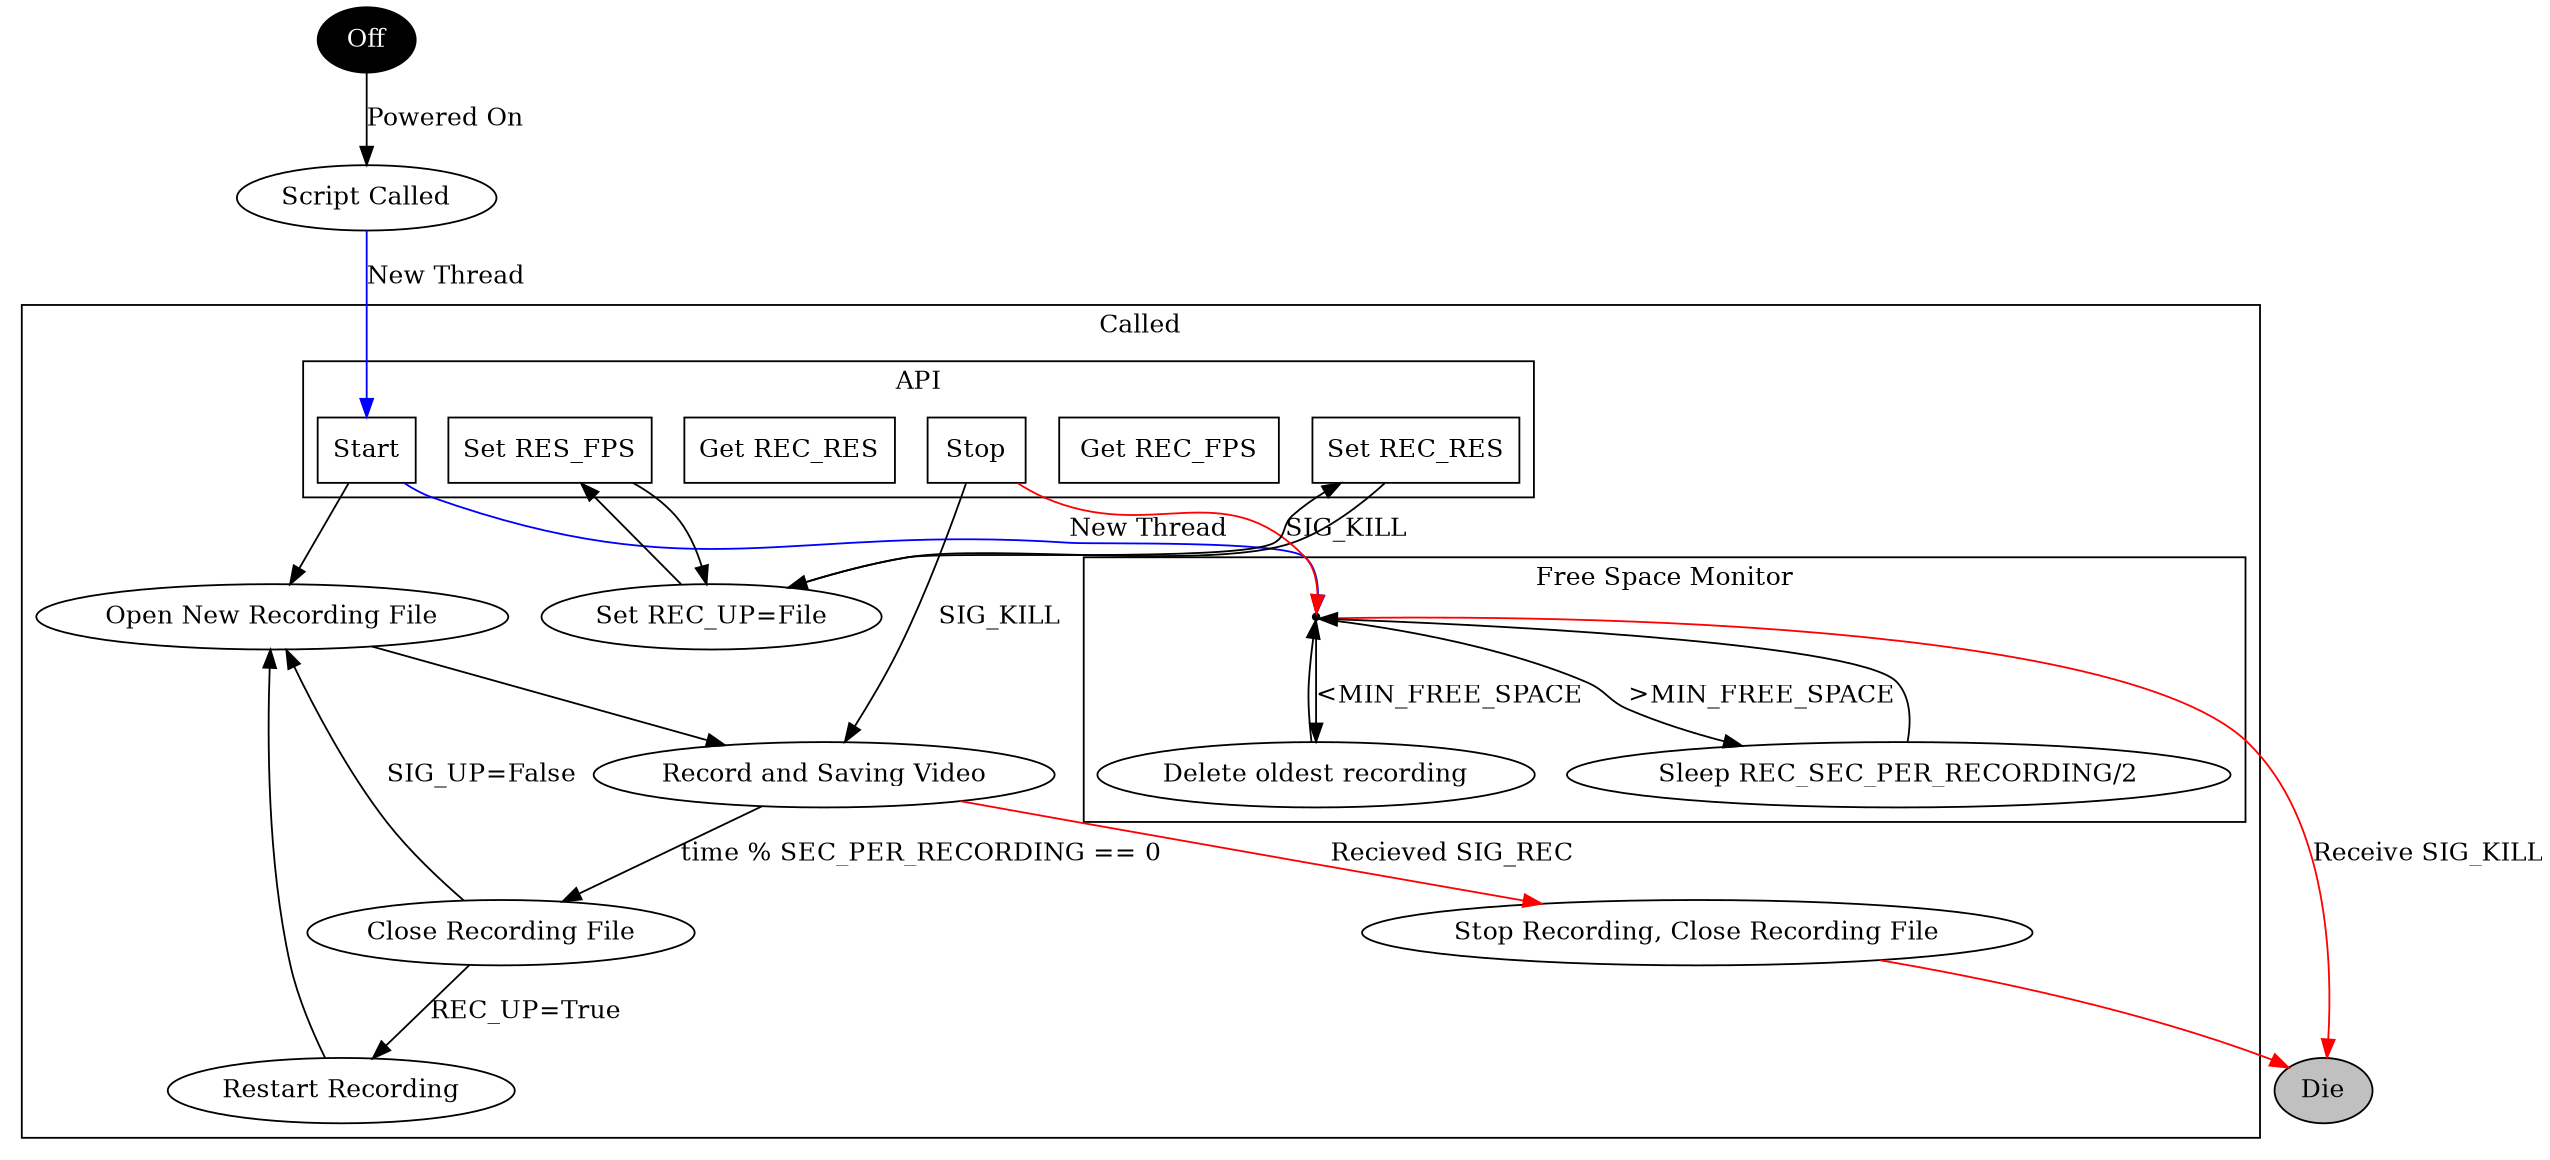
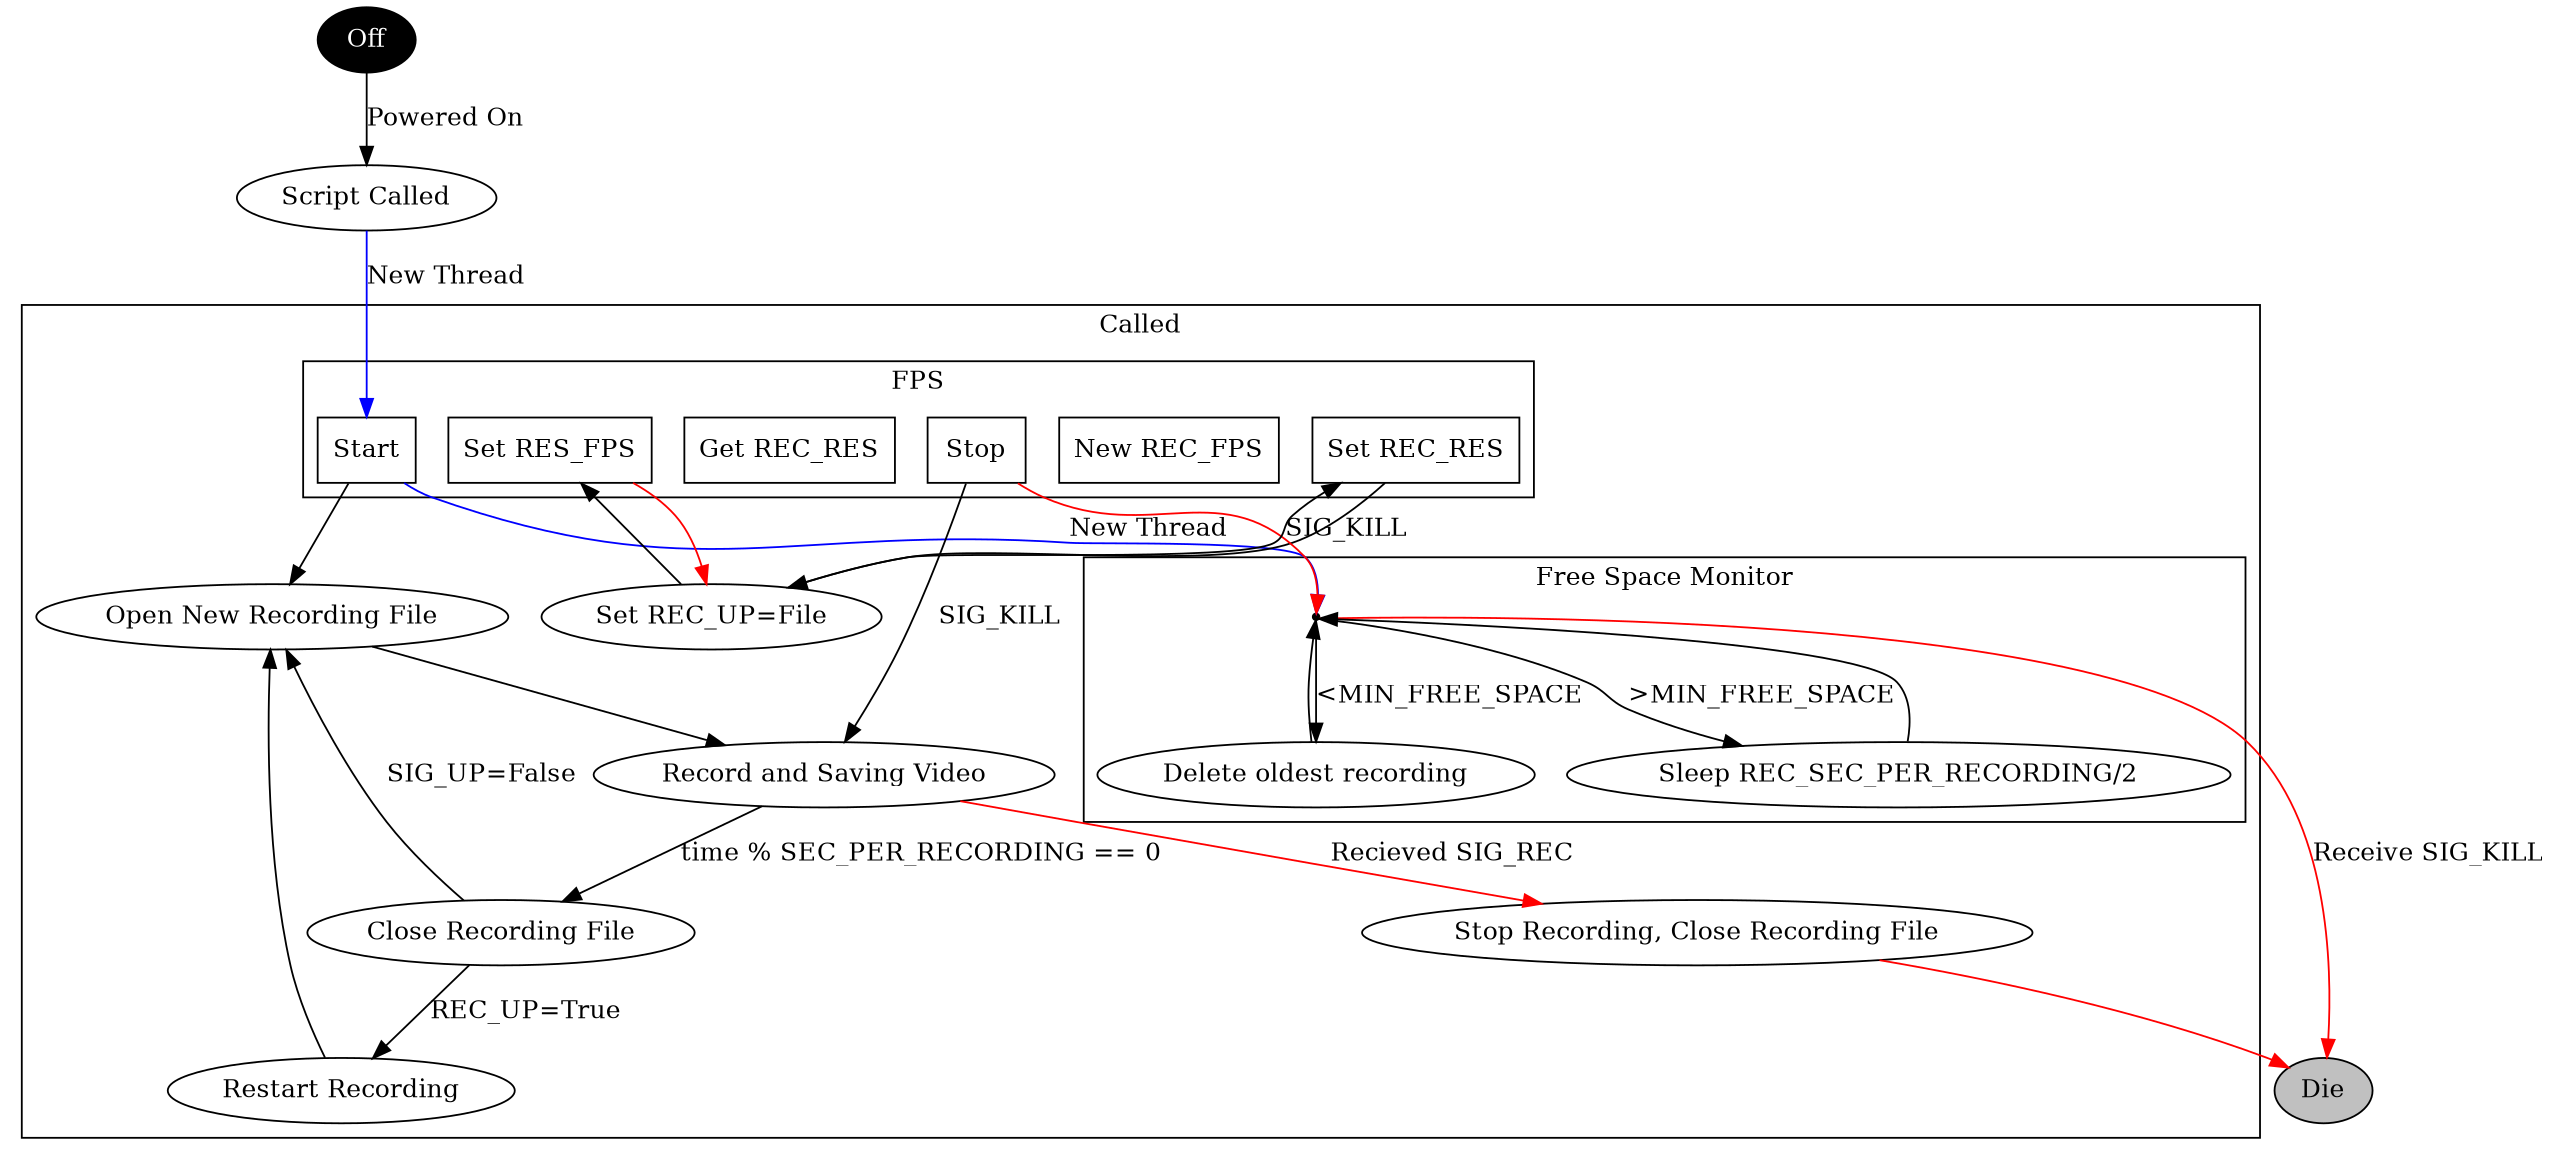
(919, 382) -> (919, 382)
(1169, 450) -> (1169, 450)
(677, 517) -> (677, 517)
